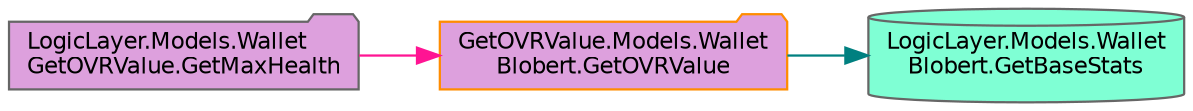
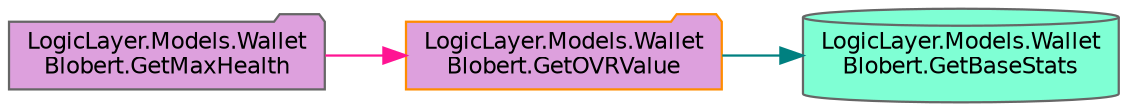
(184, 56) -> (167, 56)
(614, 56) -> (564, 56)
